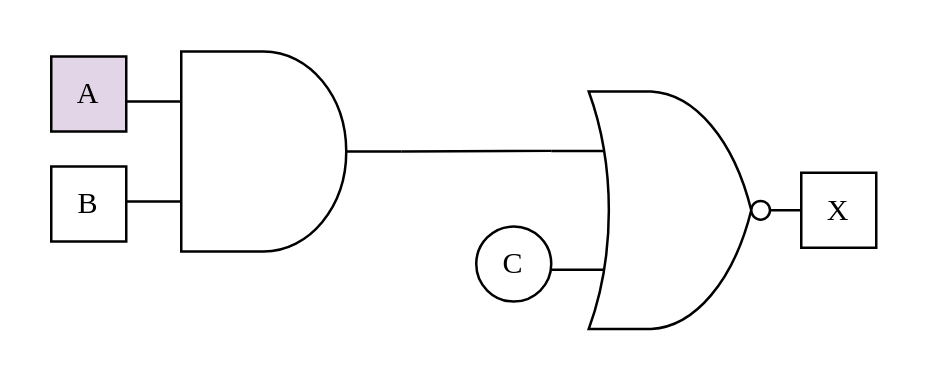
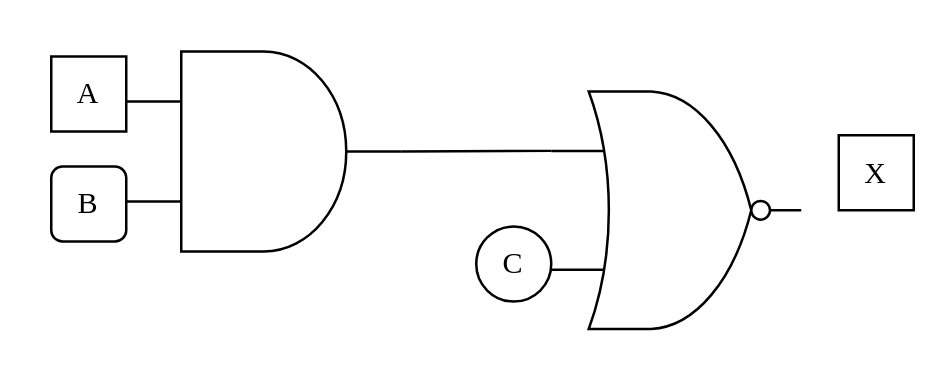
(89, 94) -> (89, 94)
(89, 204) -> (89, 204)
(839, 210) -> (876, 173)
